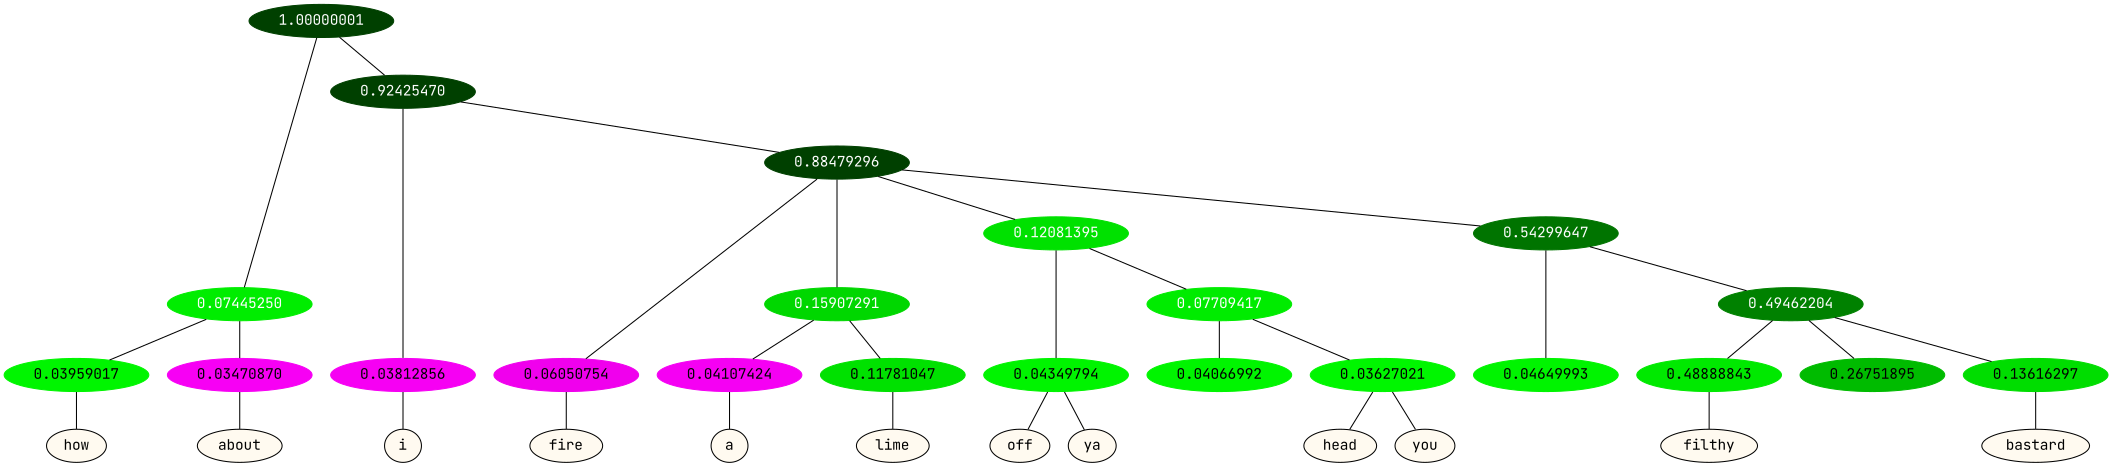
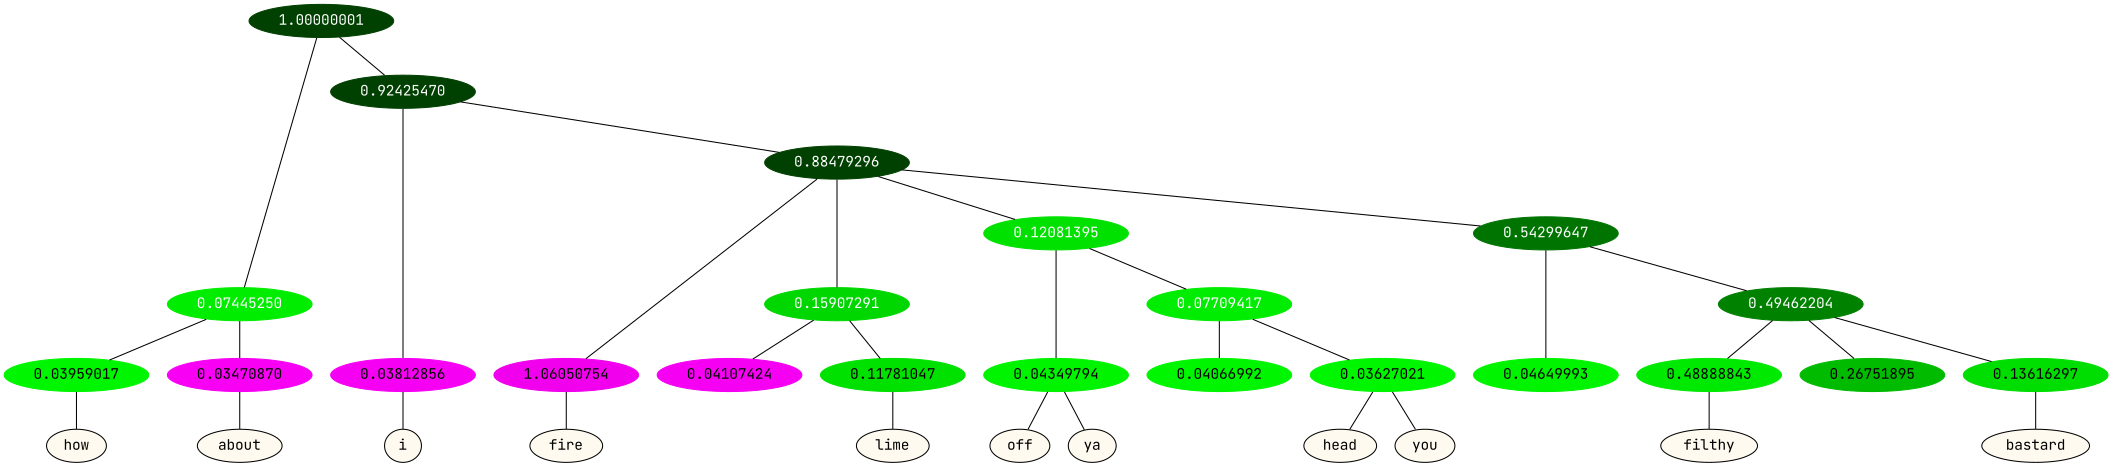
(566, 375) -> (566, 375)
(730, 446) -> none
